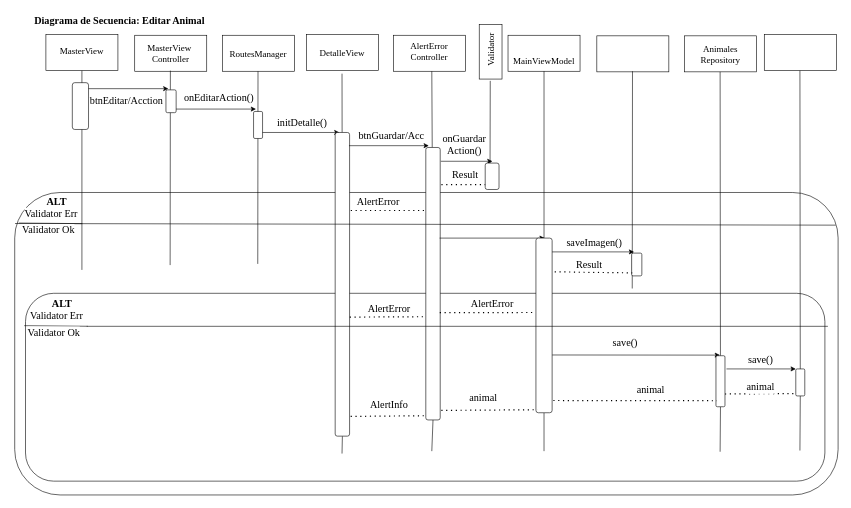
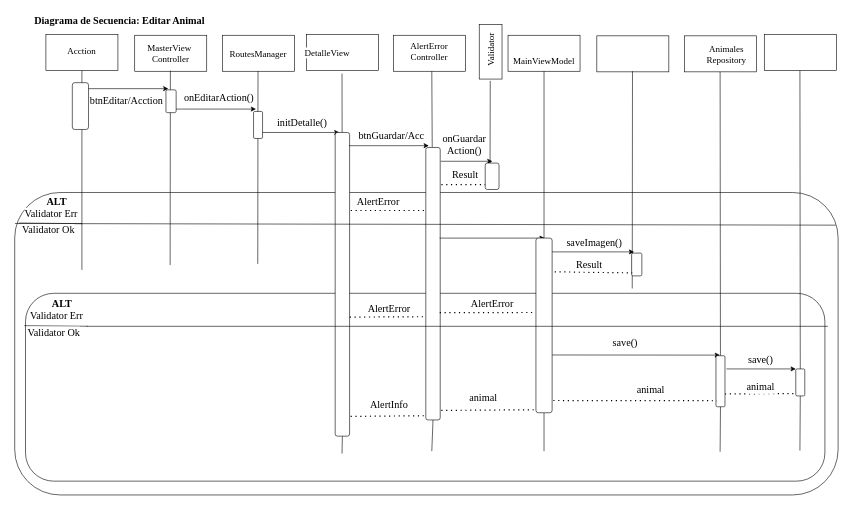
(82, 51) -> (82, 51)
(342, 53) -> (327, 53)
(720, 54) -> (726, 54)
